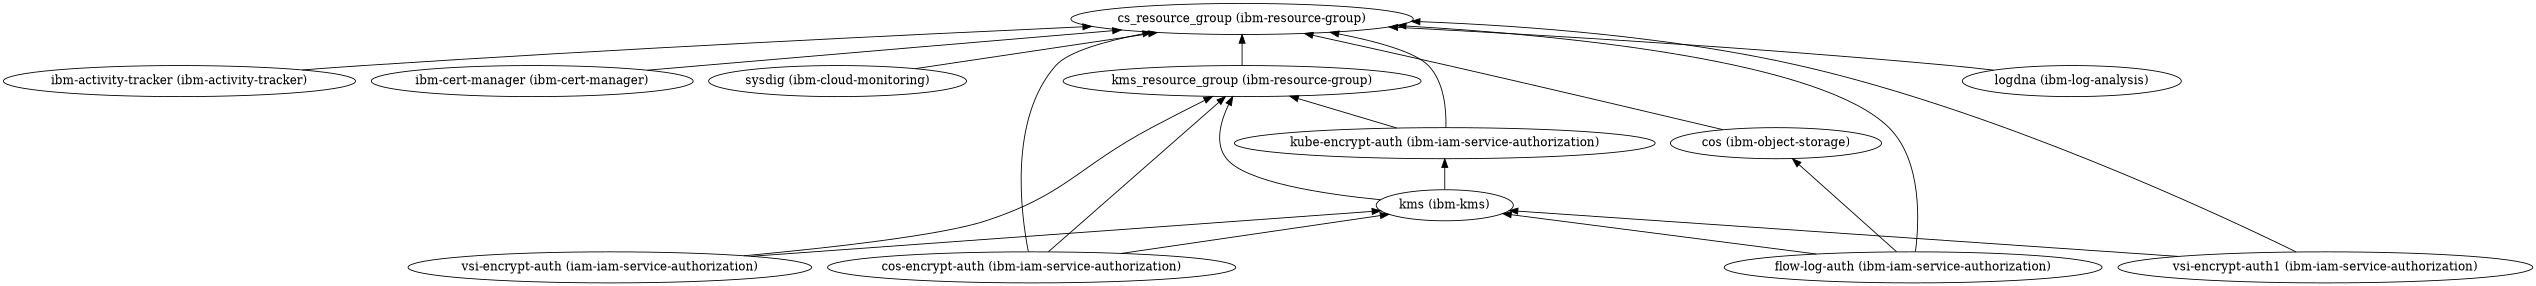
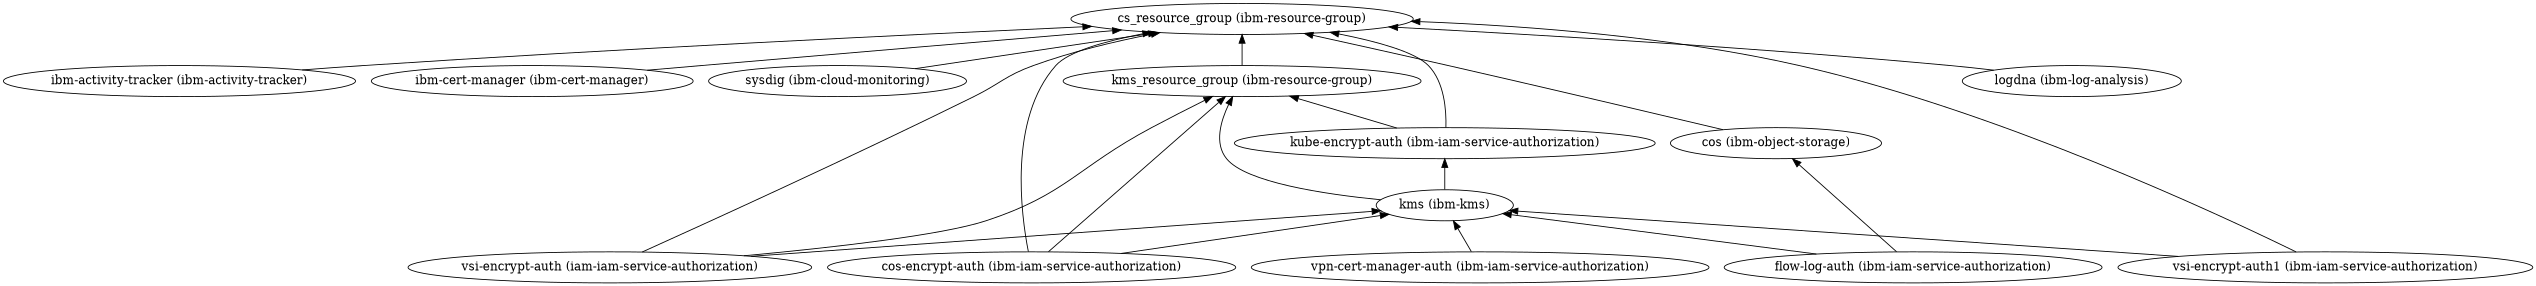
(1719, 62) -> (894, 135)
none -> (1480, 267)
